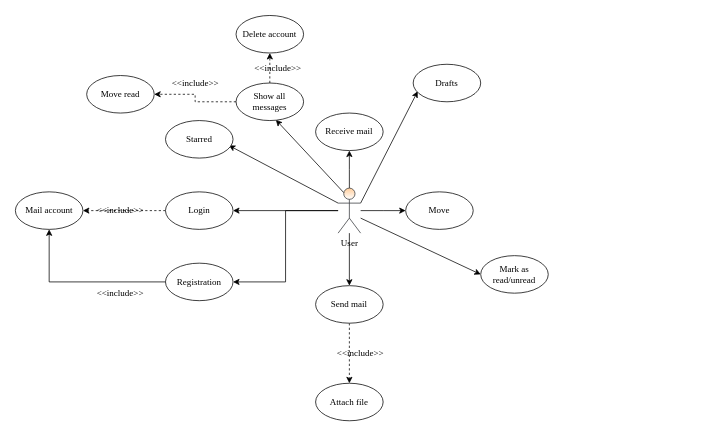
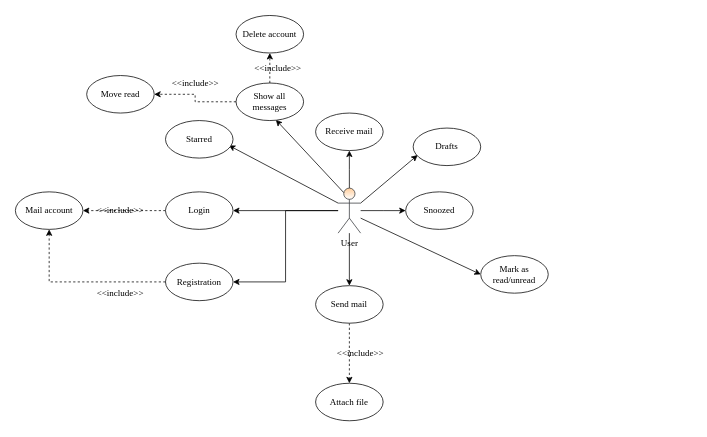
(447, 83) -> (447, 147)
(439, 210) -> (439, 210)
(83, 282) -> (83, 282)
